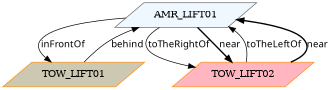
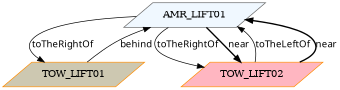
(63, 45) -> (63, 45)
